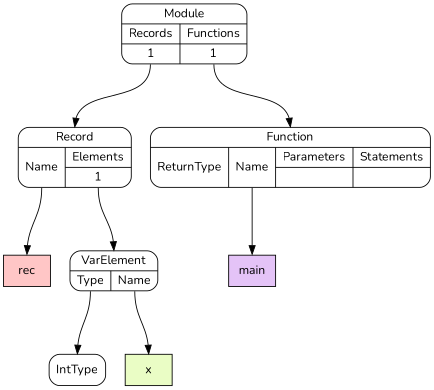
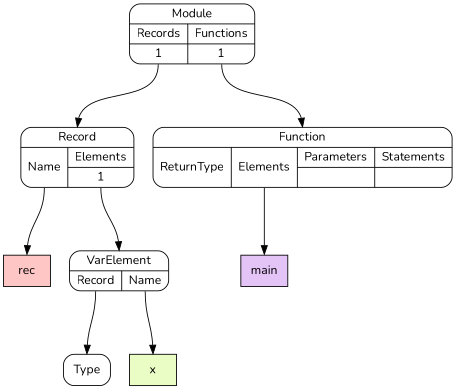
(252, 167) -> (264, 167)
(90, 280) -> (96, 280)
(77, 370) -> (87, 370)
